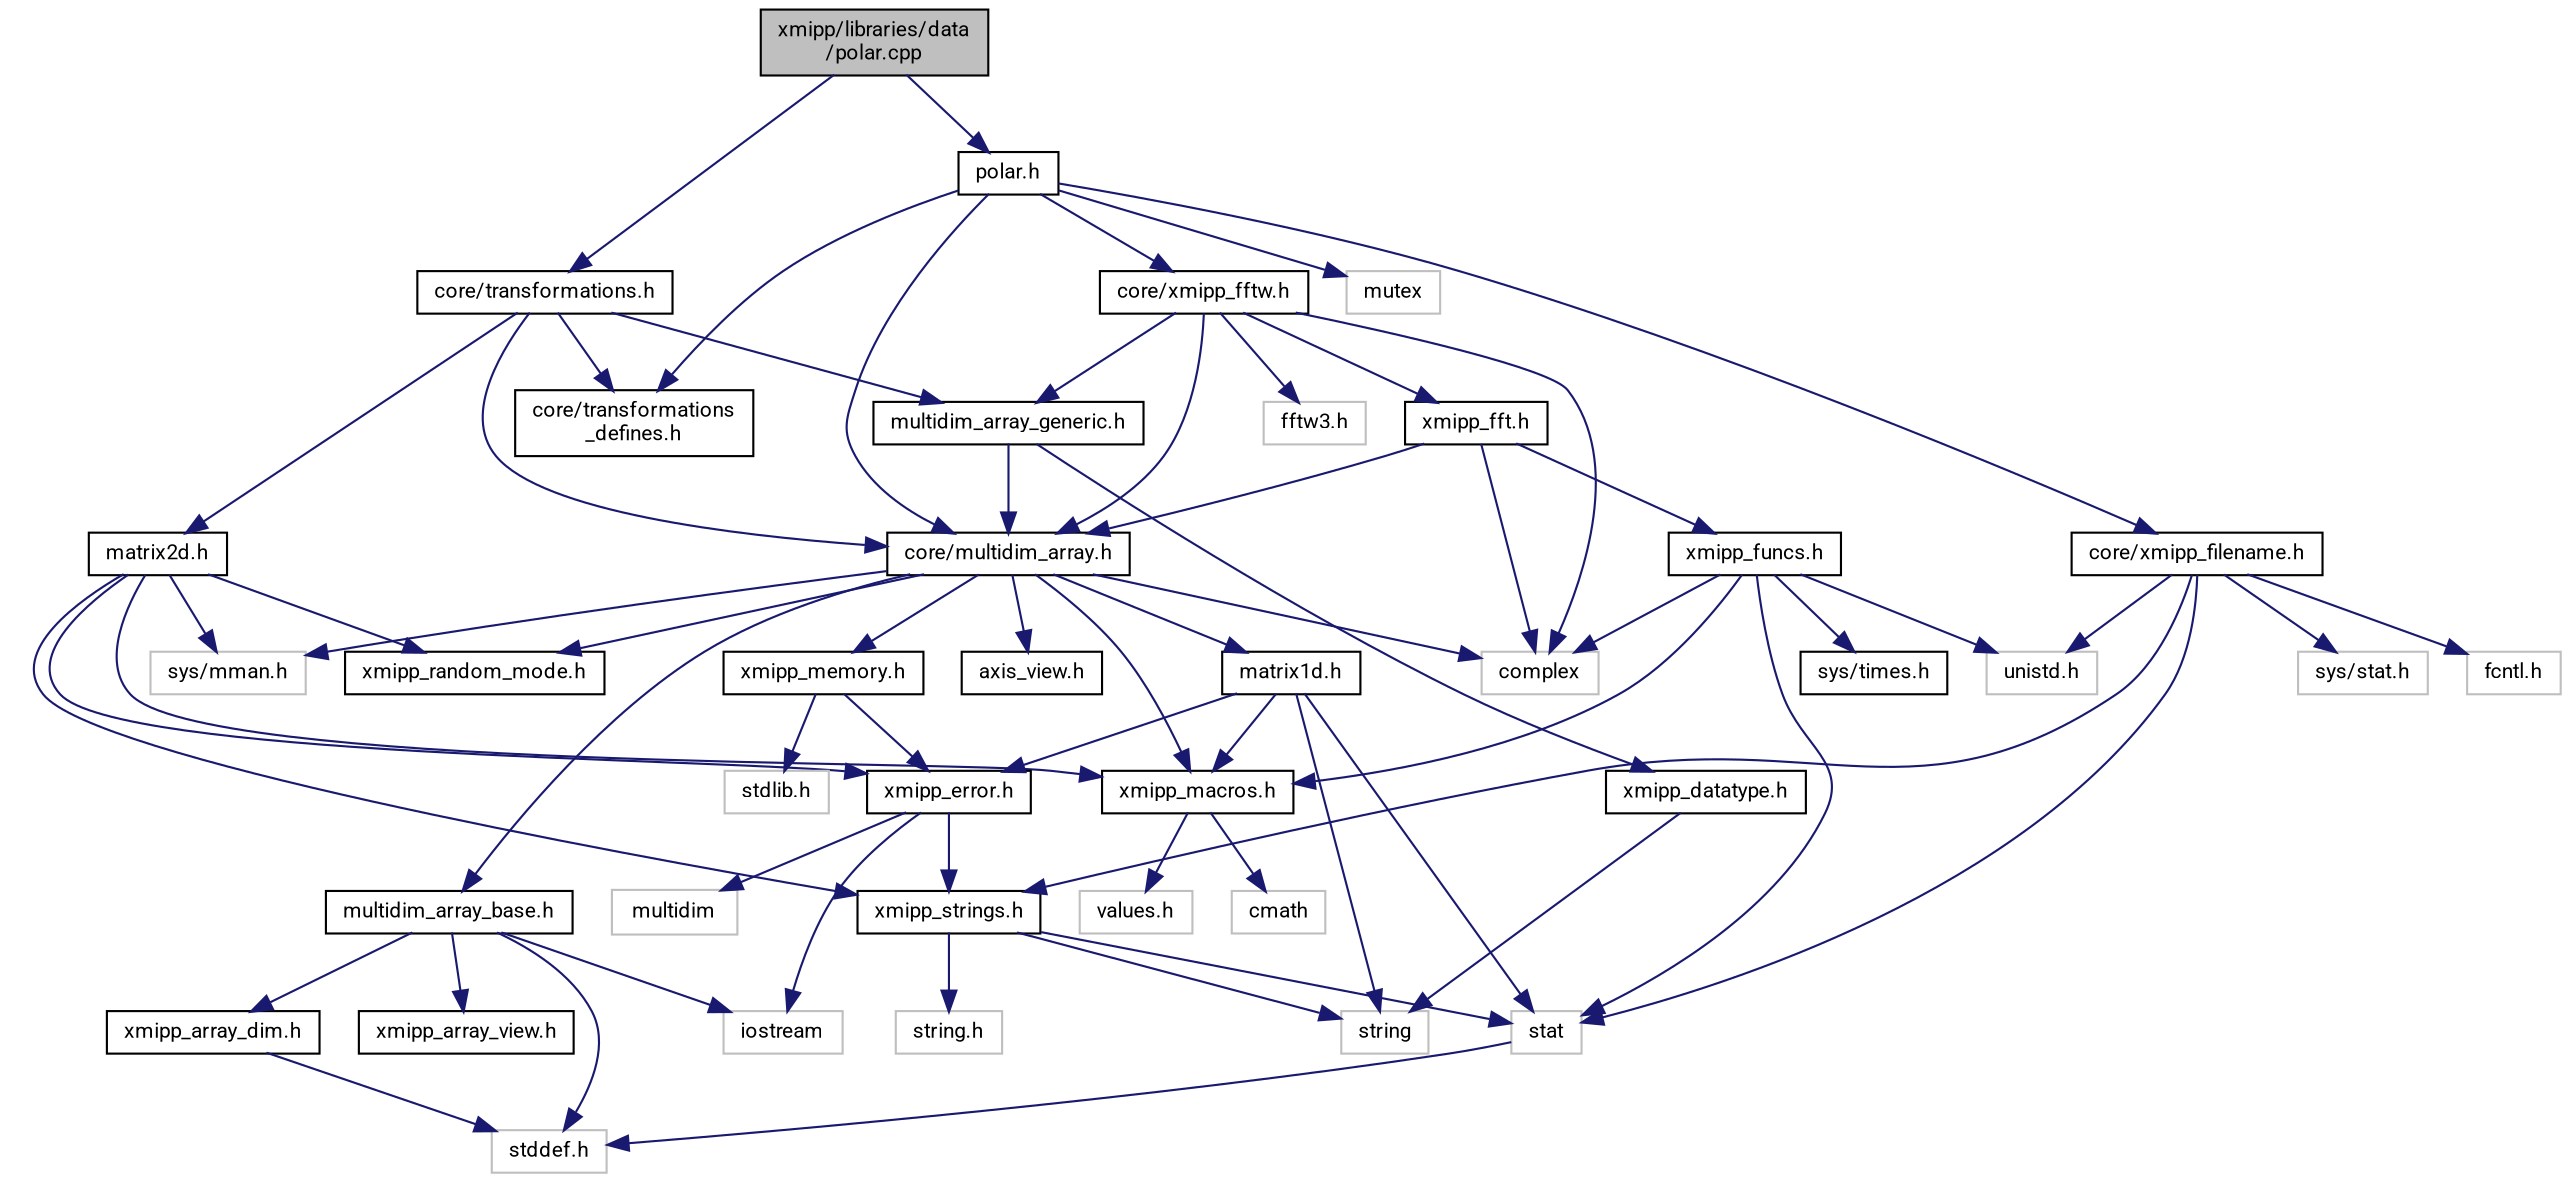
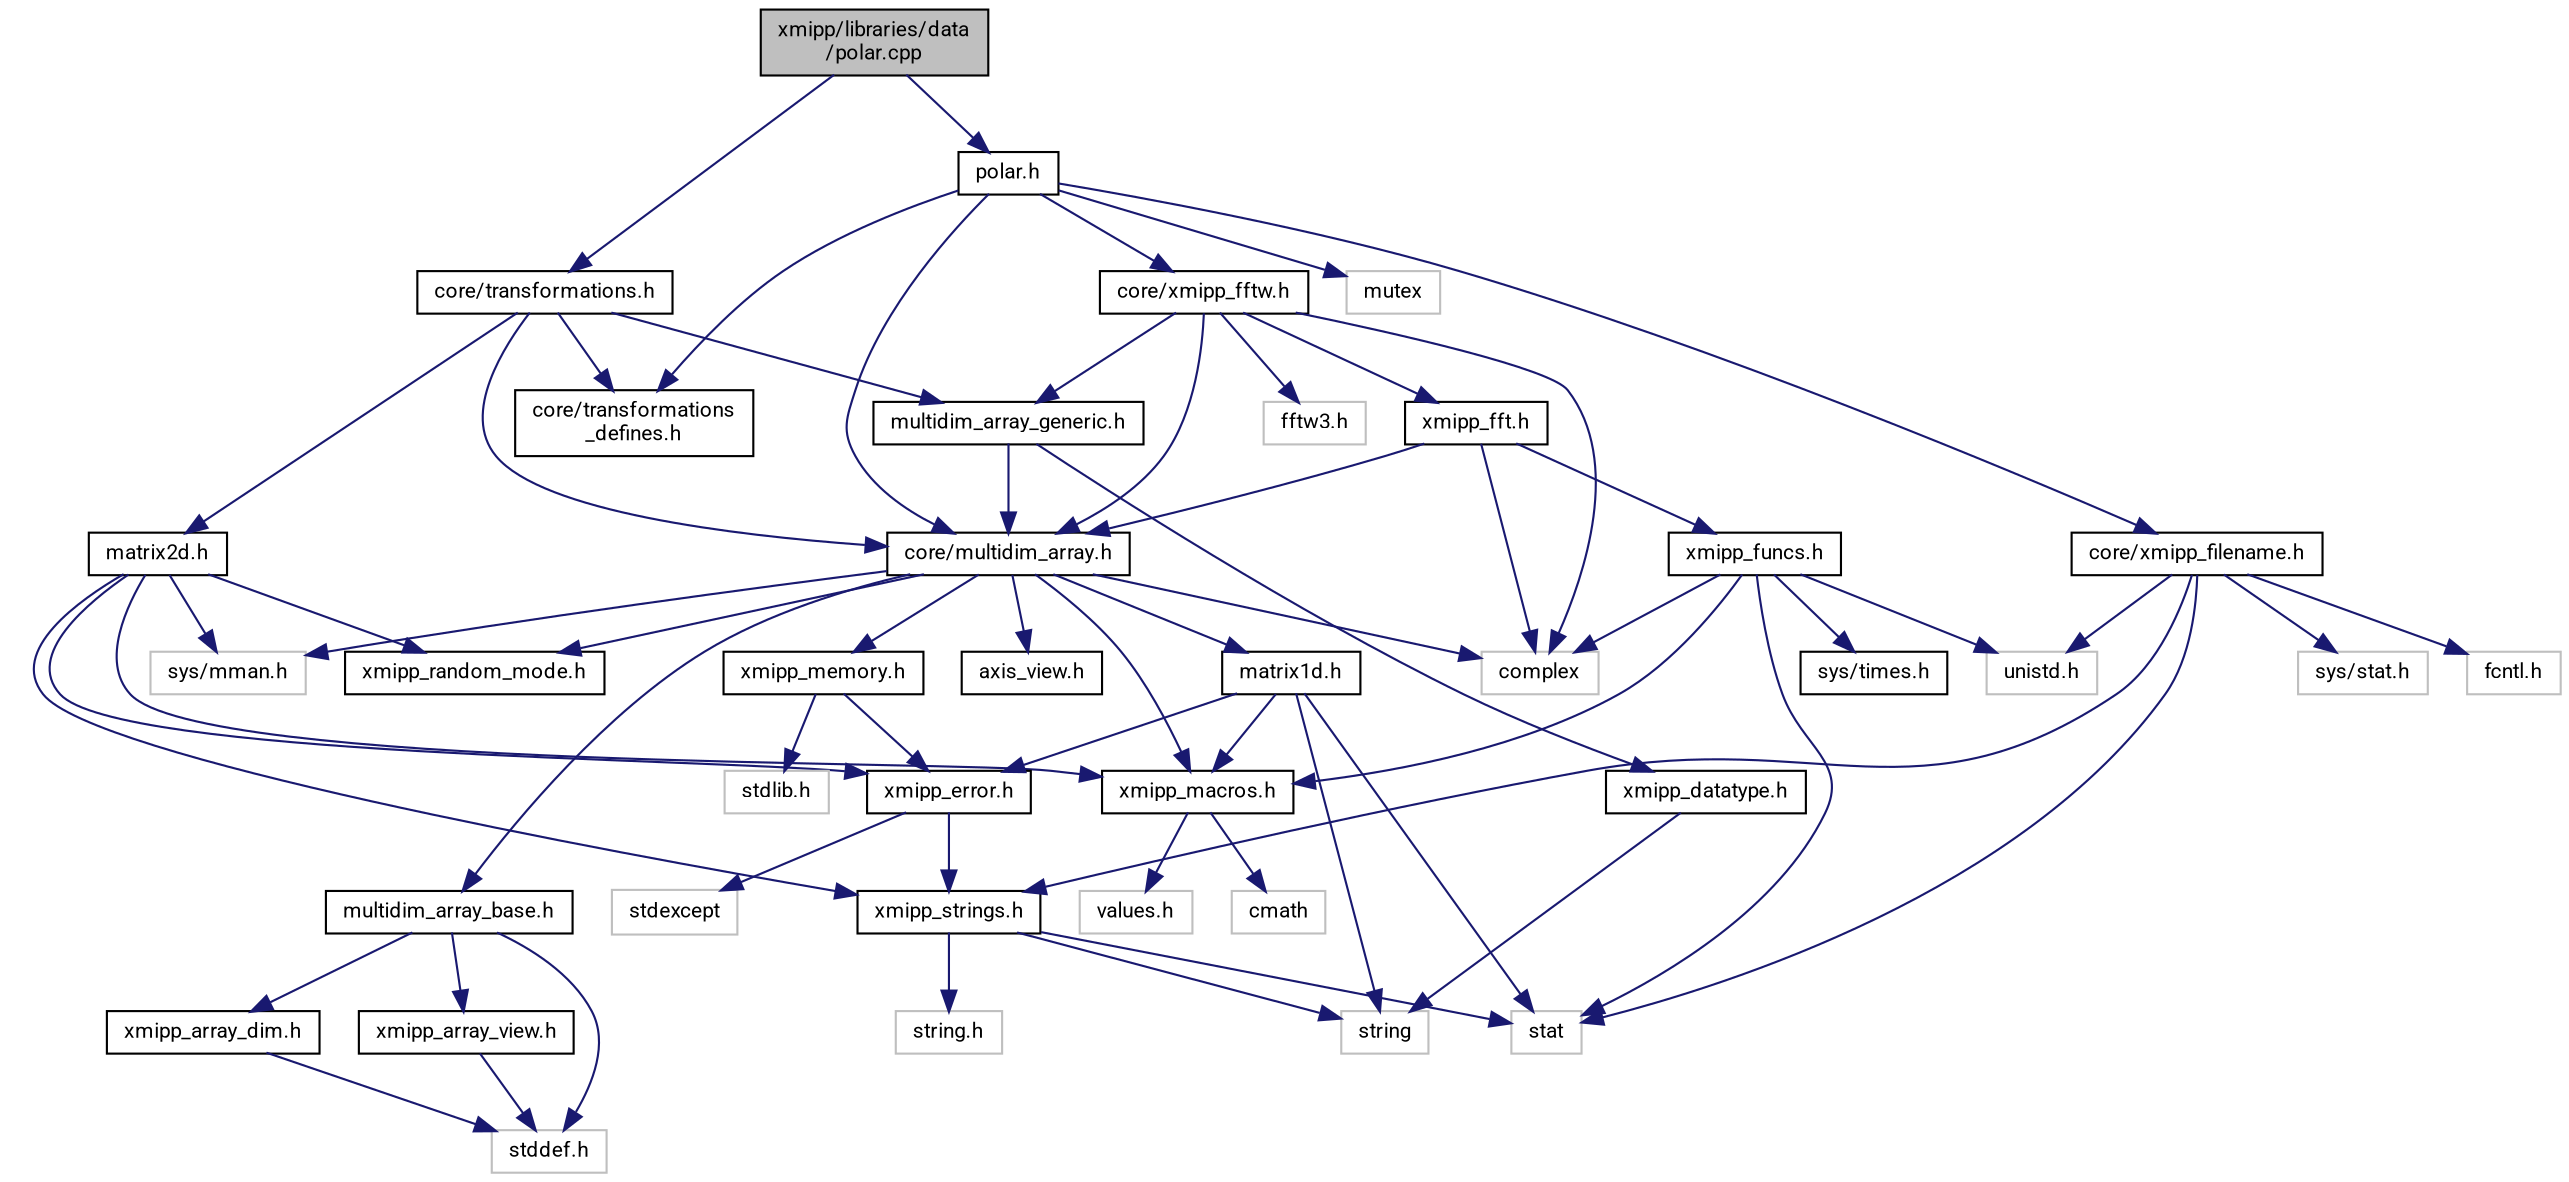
(675, 912) -> (675, 912)
(783, 1032) -> none
(1071, 1101) -> (502, 1083)
